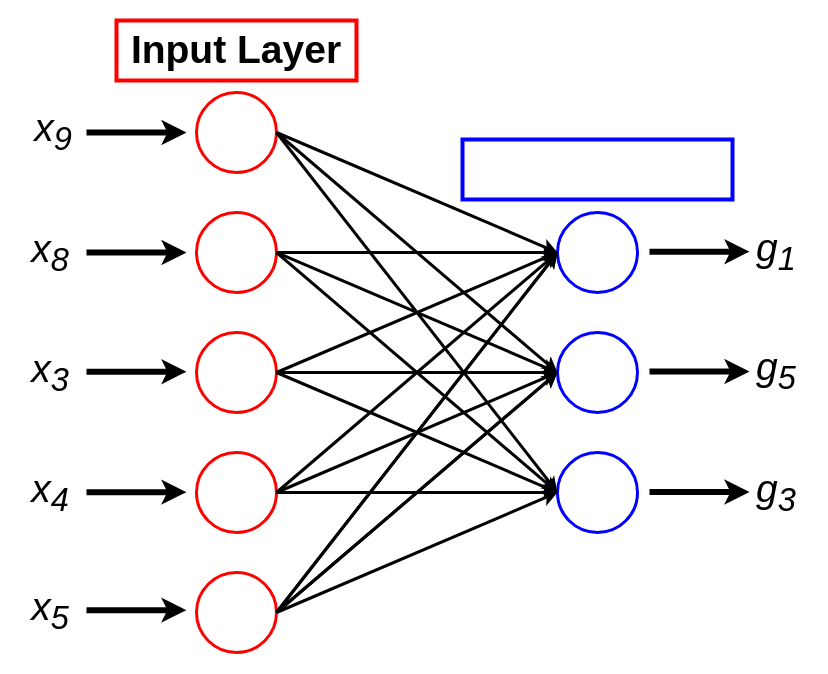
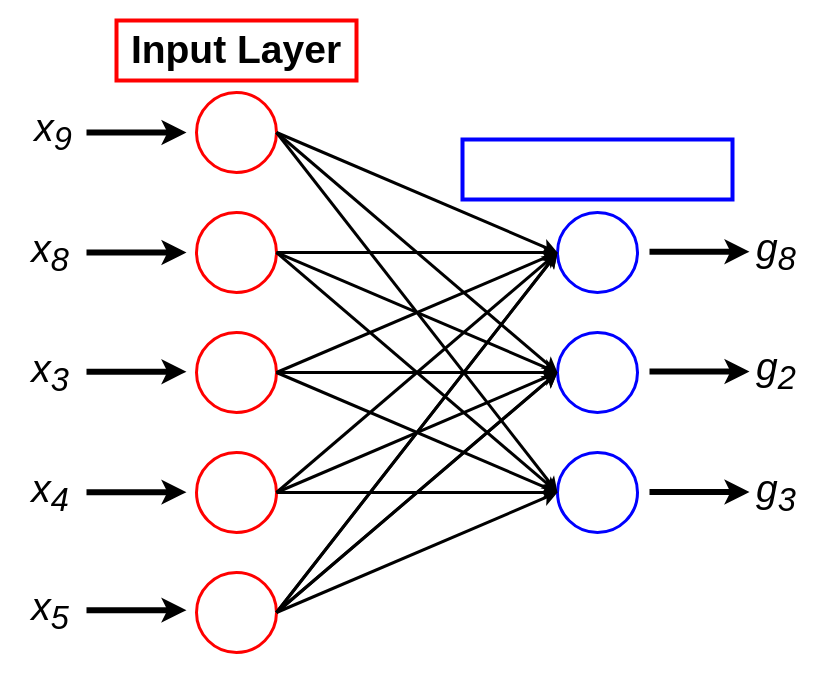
(777, 252) -> (777, 252)
(777, 371) -> (777, 371)
